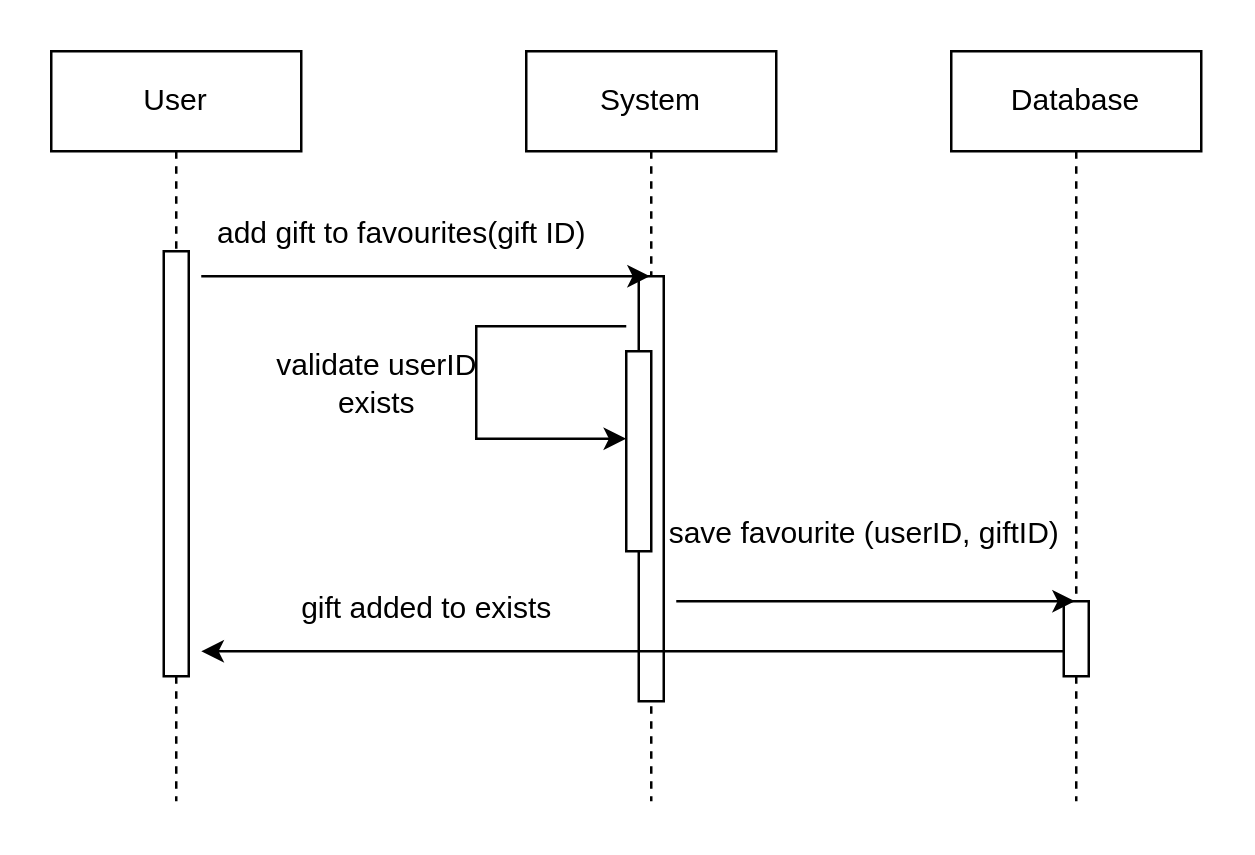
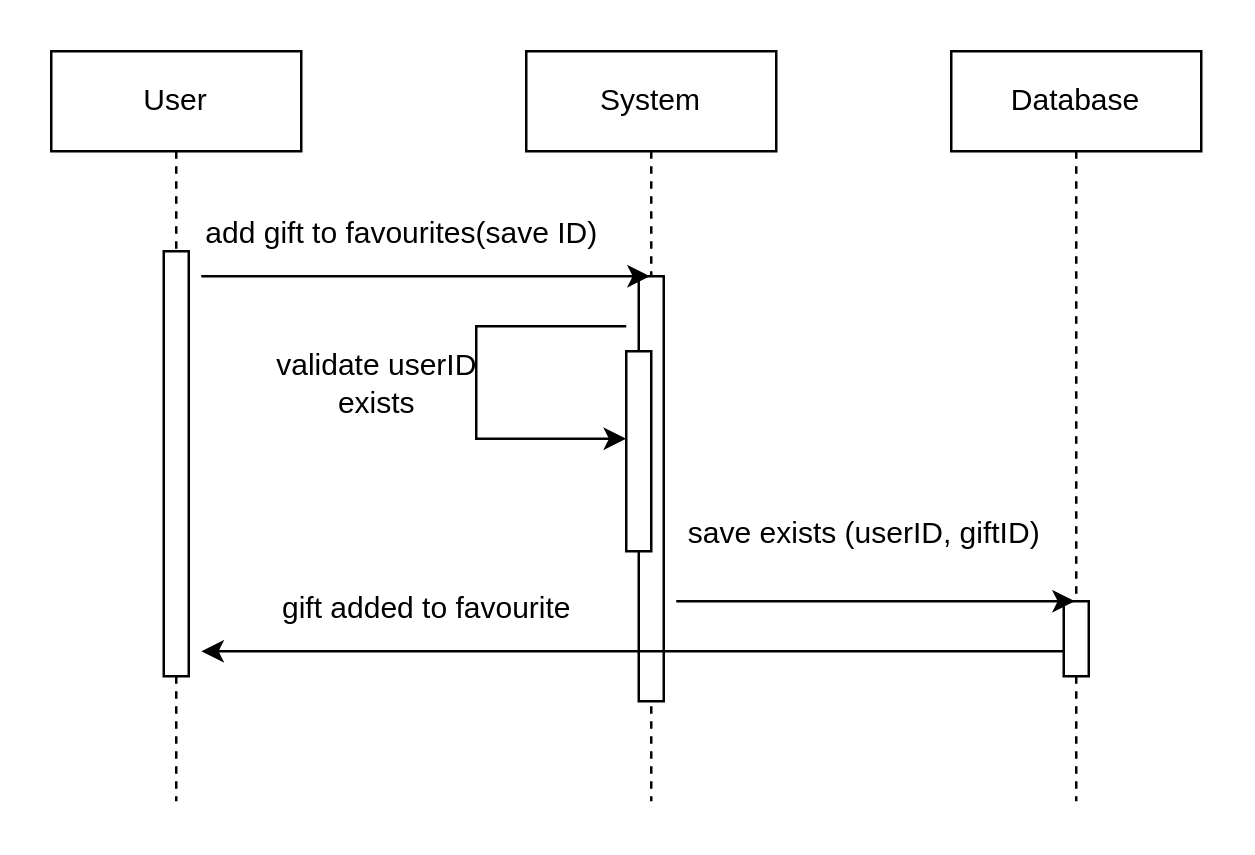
(403, 234) -> (403, 234)
(865, 534) -> (865, 534)
(428, 609) -> (428, 609)
